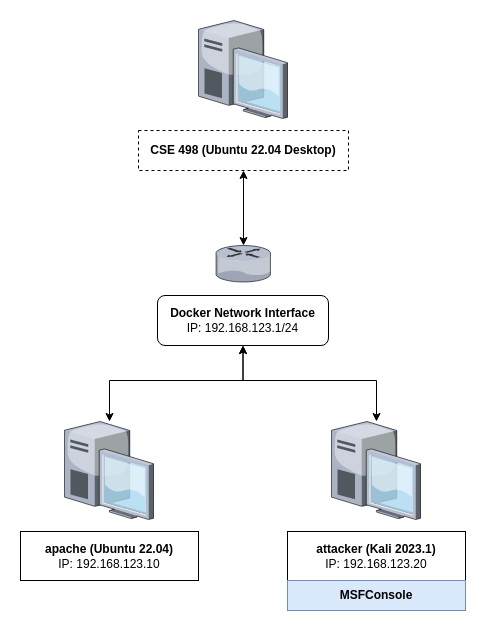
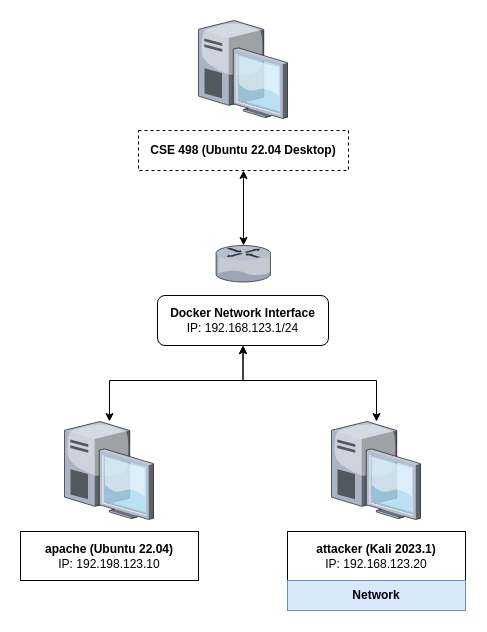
(110, 557) -> (110, 557)
(377, 596) -> (377, 596)
